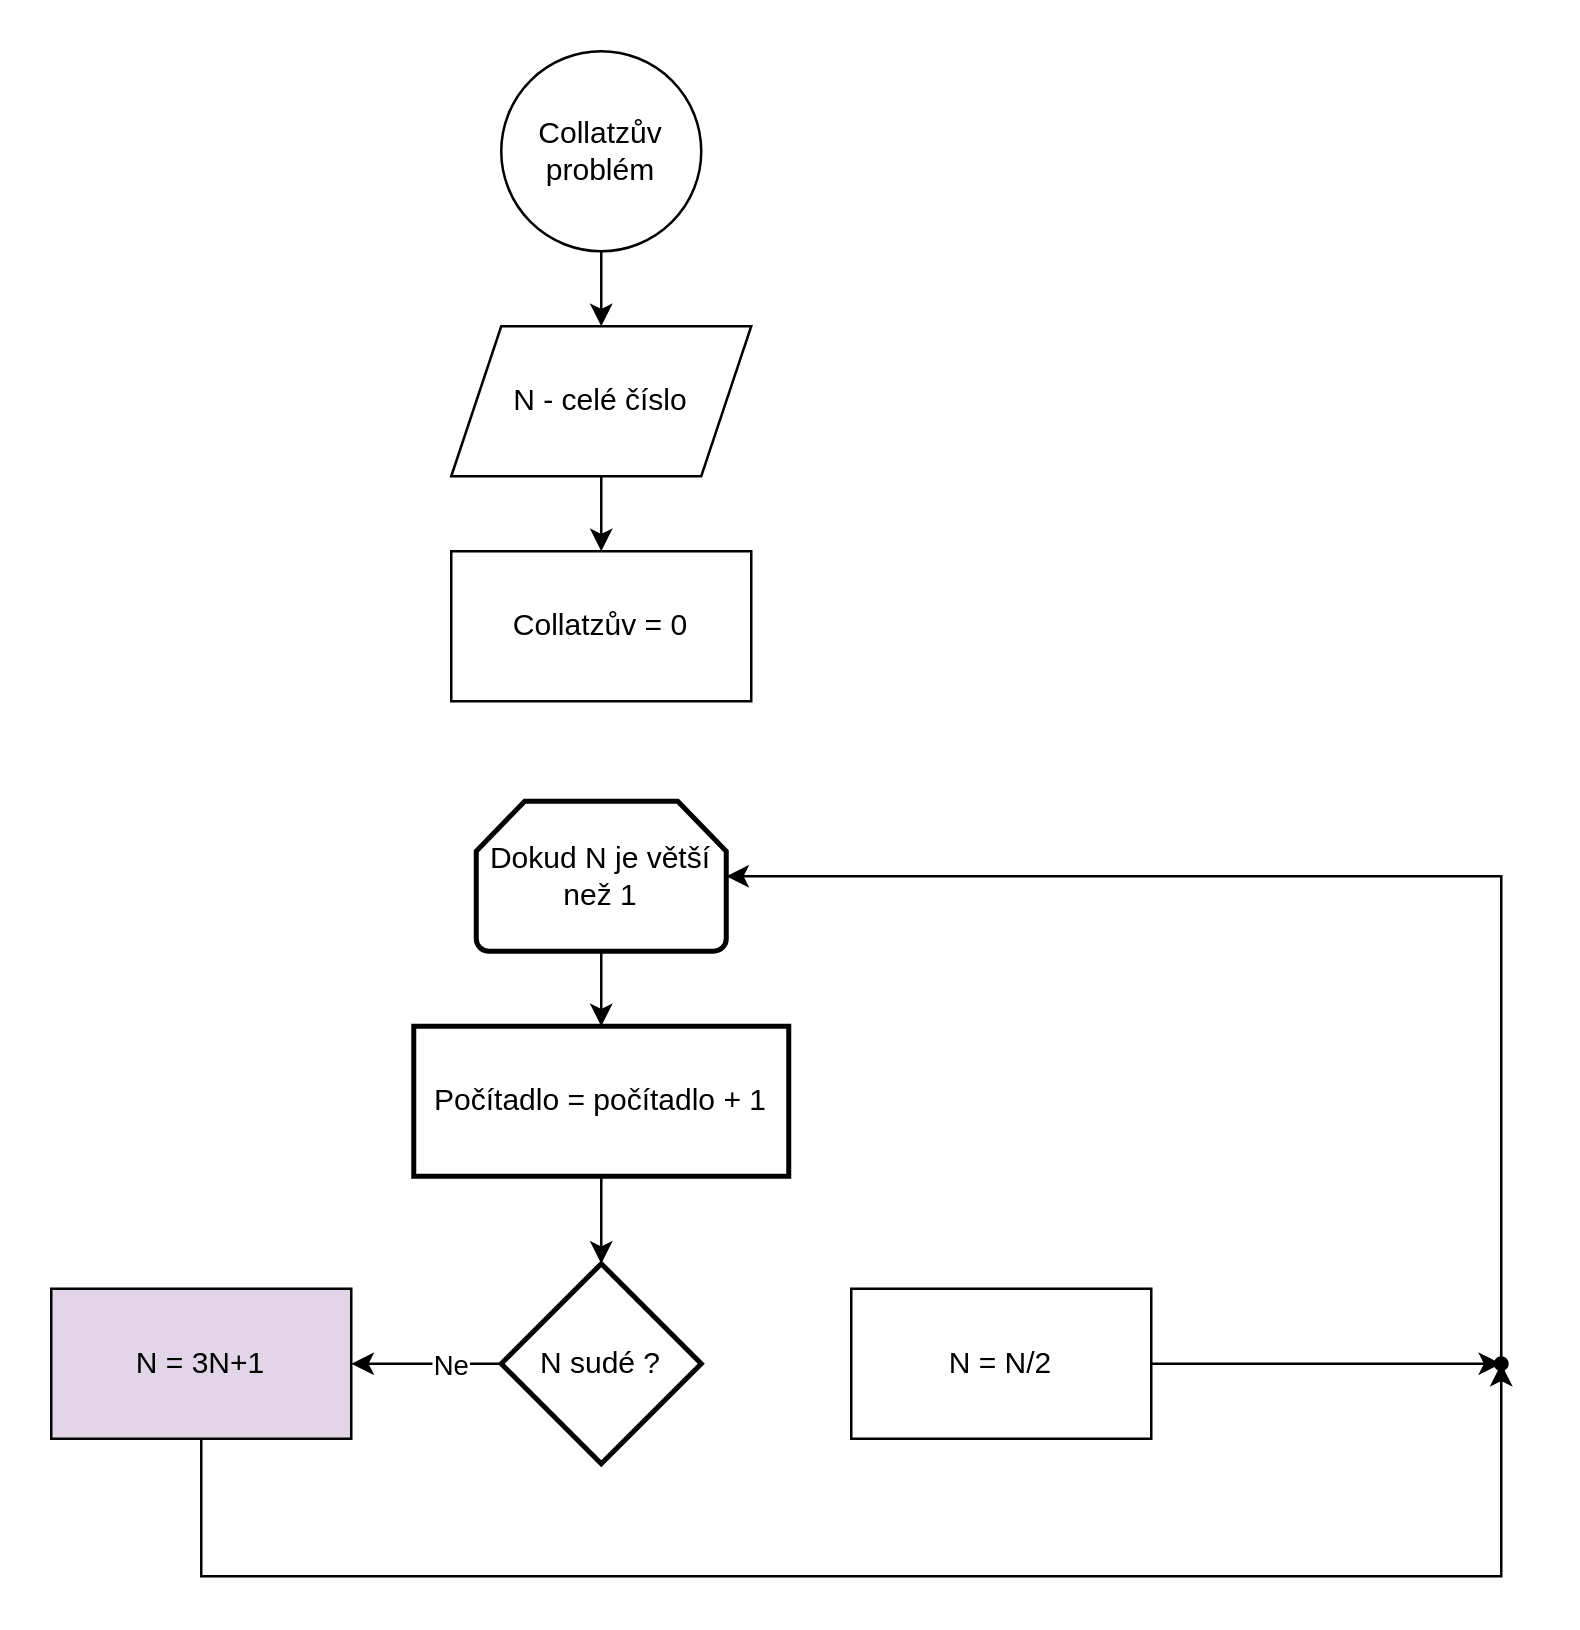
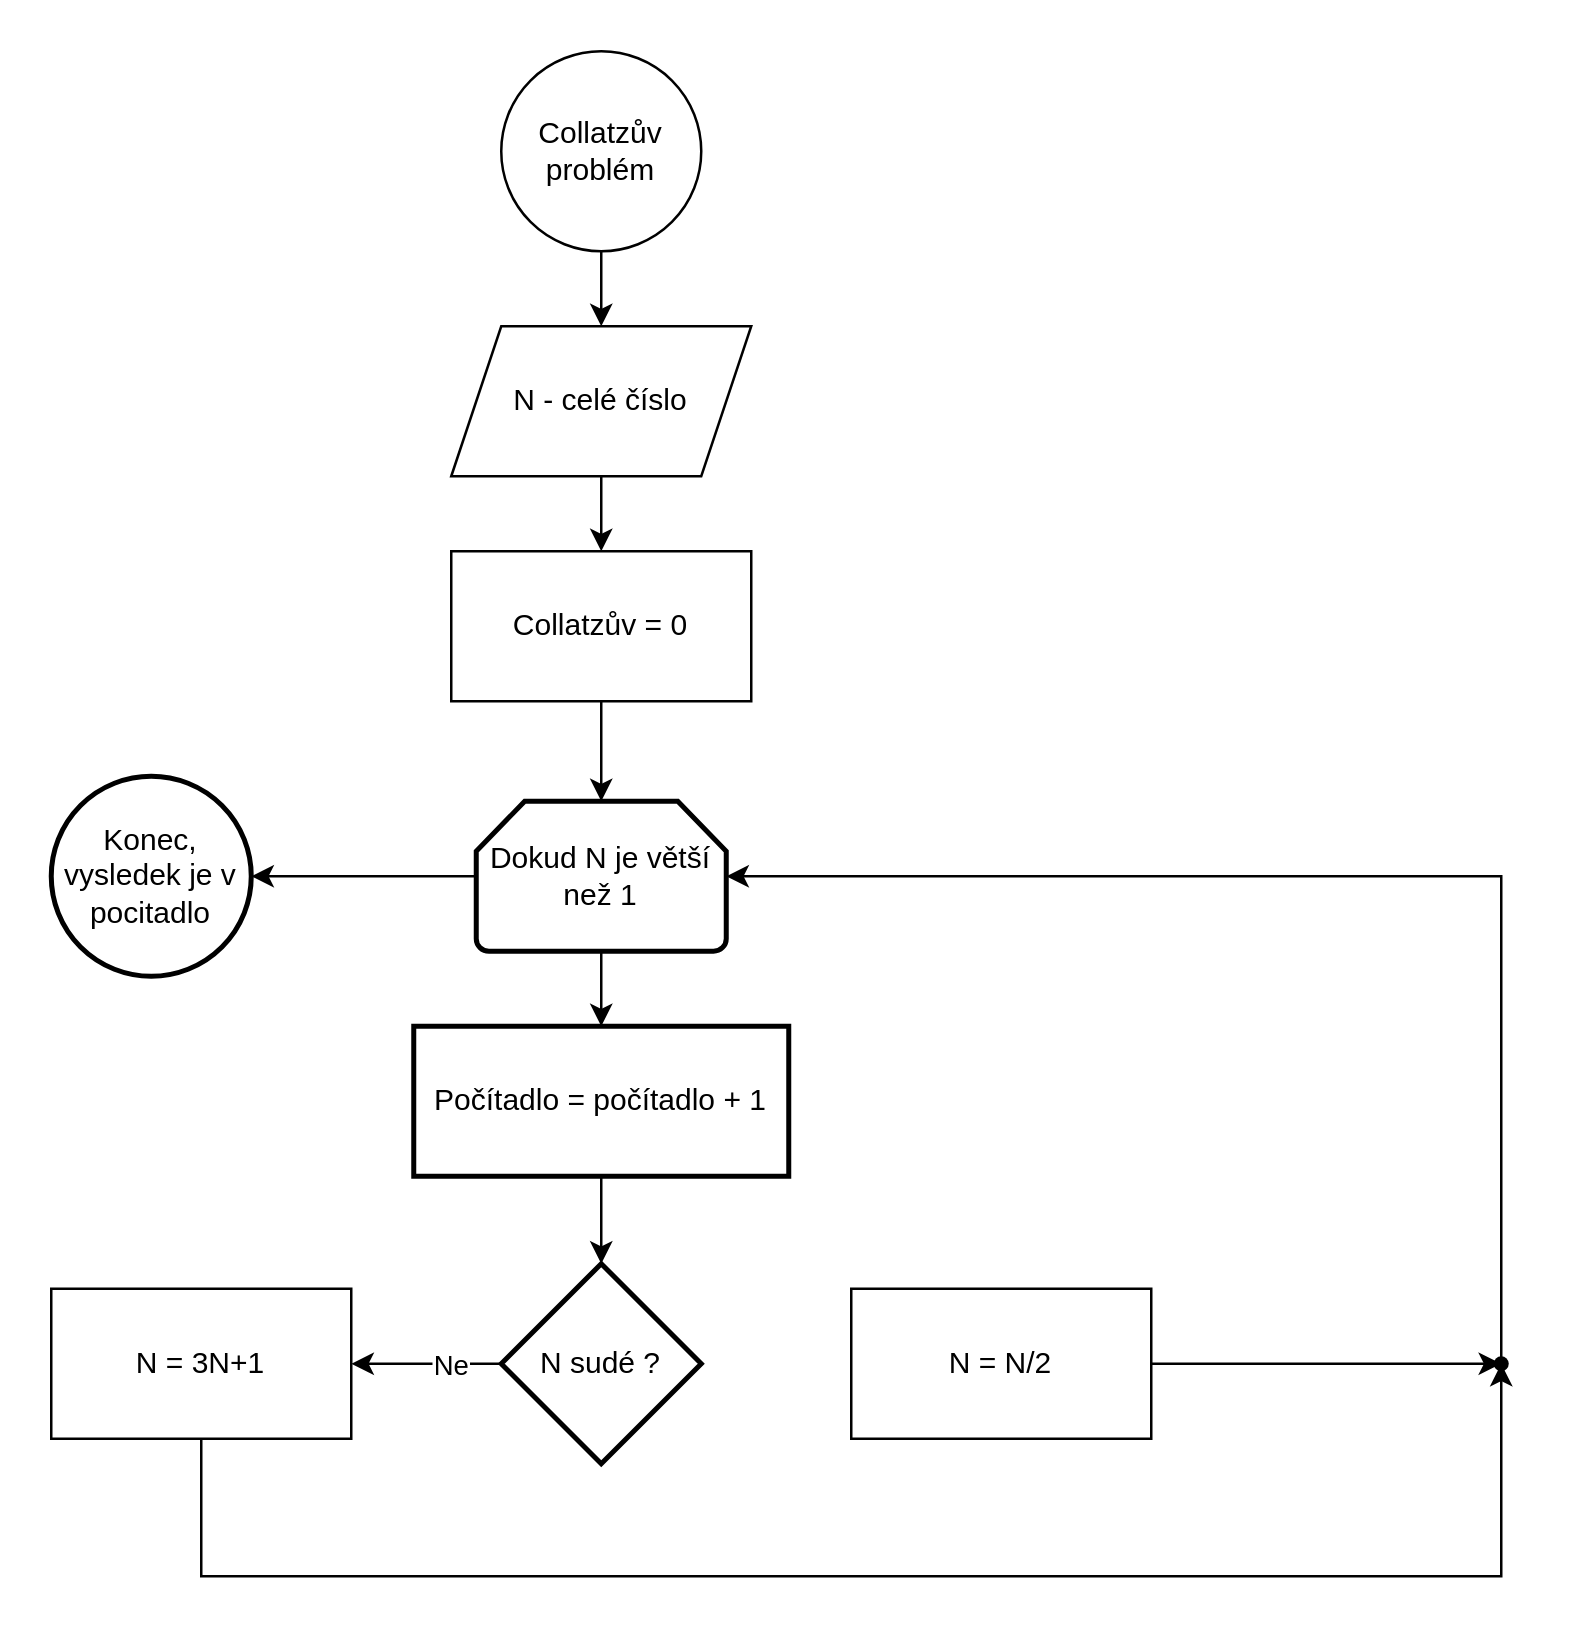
none -> (601, 743)
none -> (151, 876)
none -> (371, 876)
(201, 1364) -> (201, 1364)
